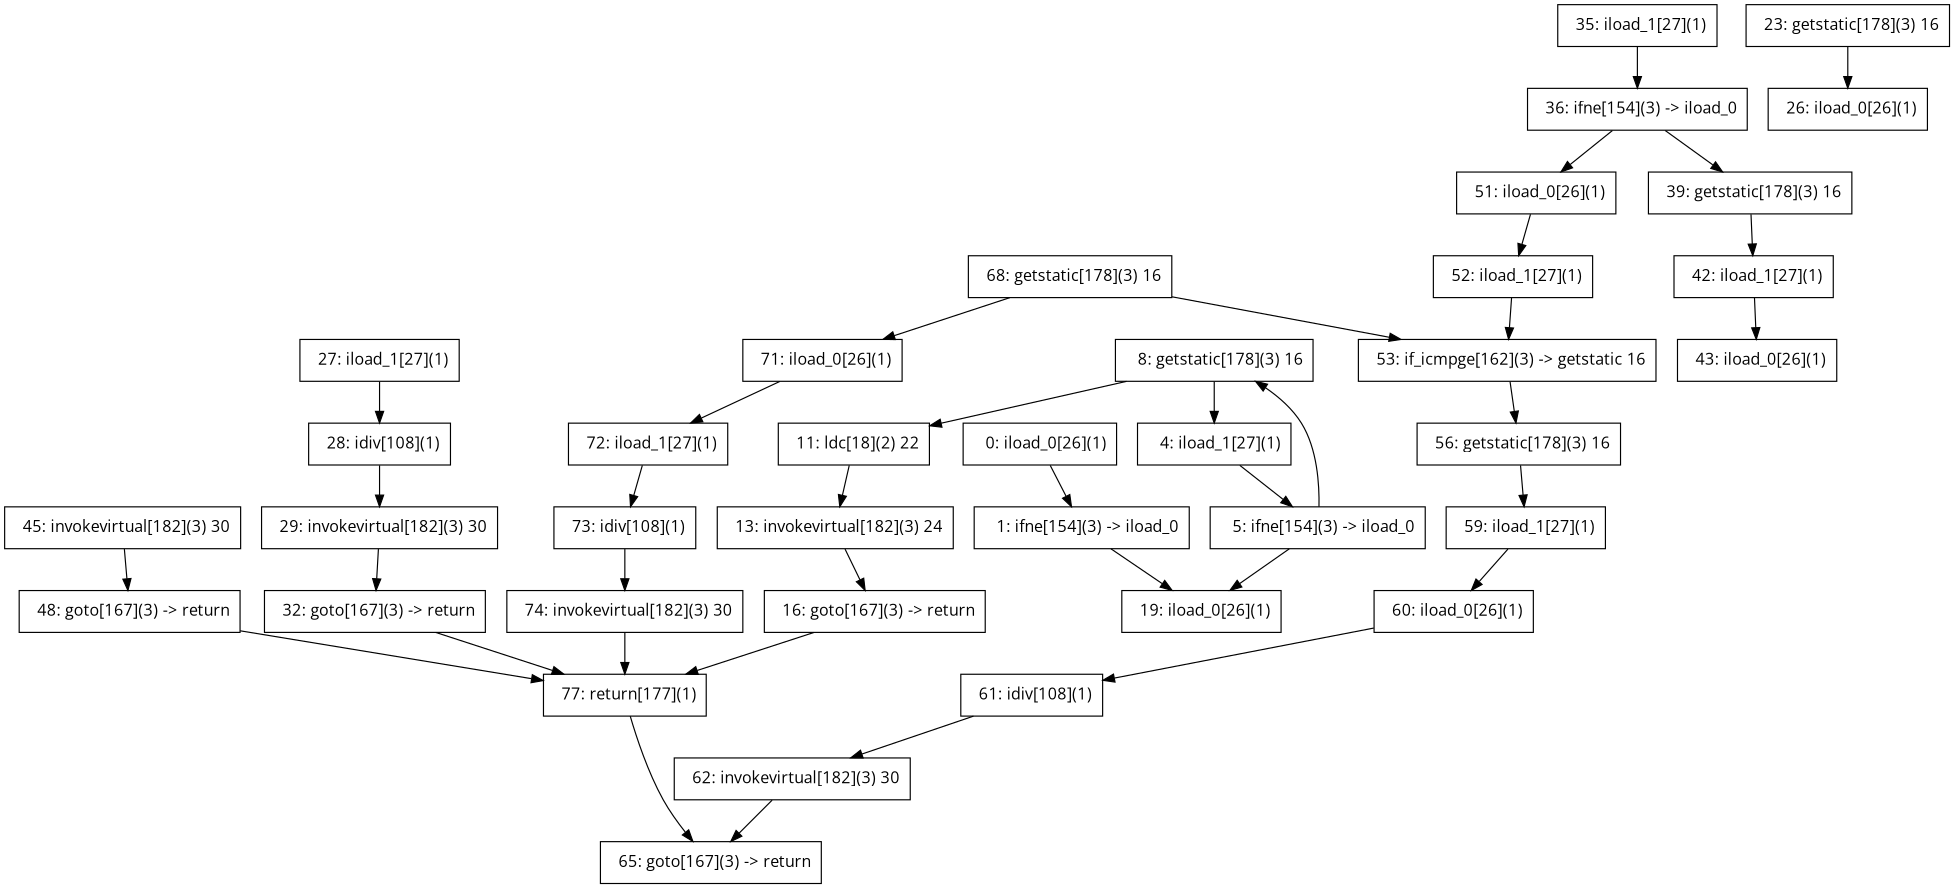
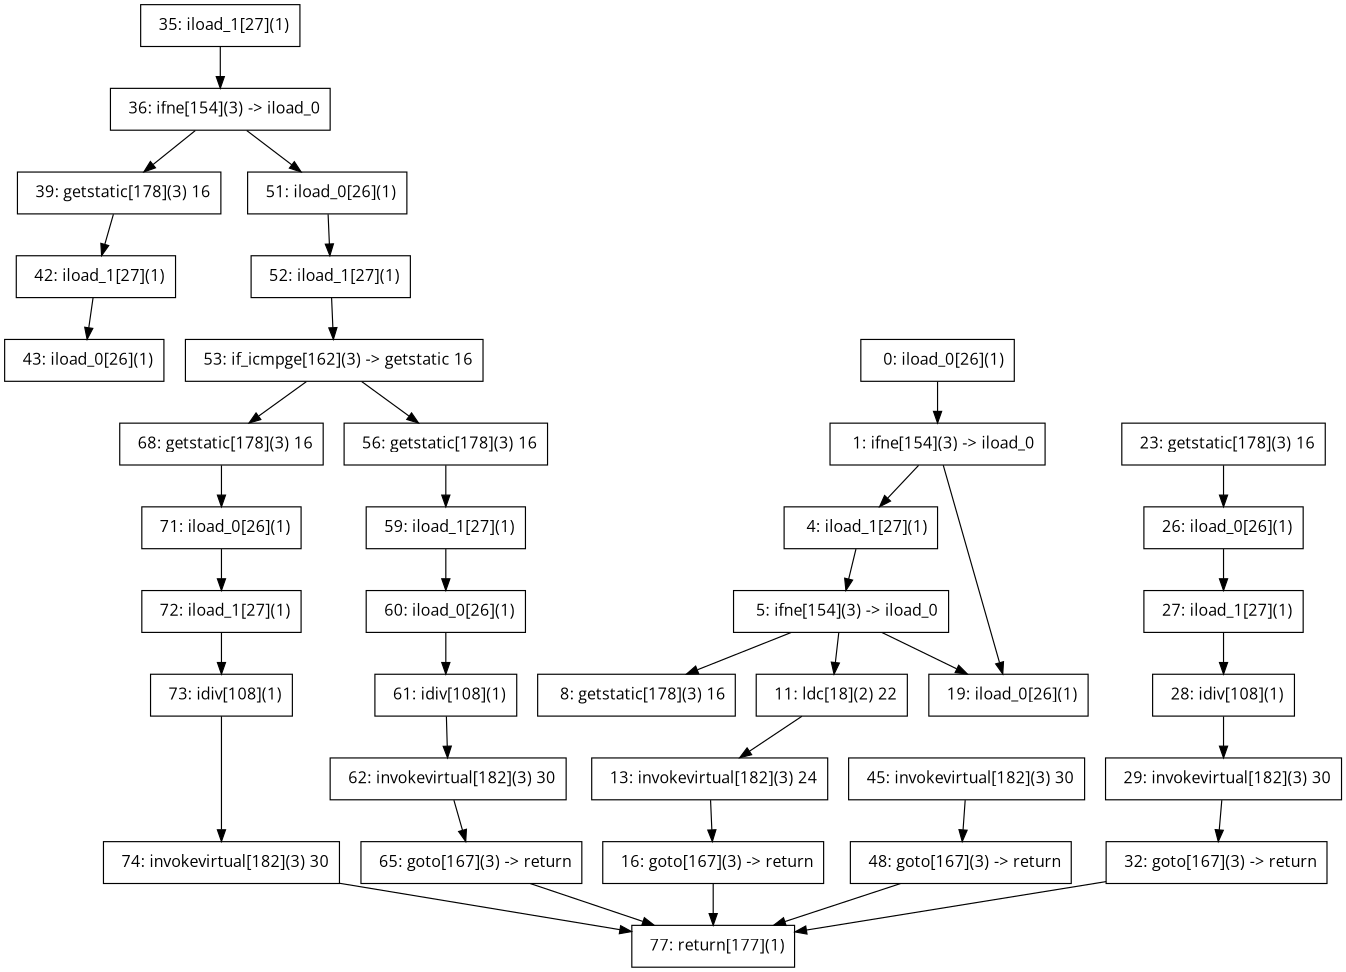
(1281, 317) -> (283, 399)
(1214, 397) -> (903, 482)
(1034, 402) -> (837, 648)
none -> (1224, 564)
(652, 777) -> (587, 902)
